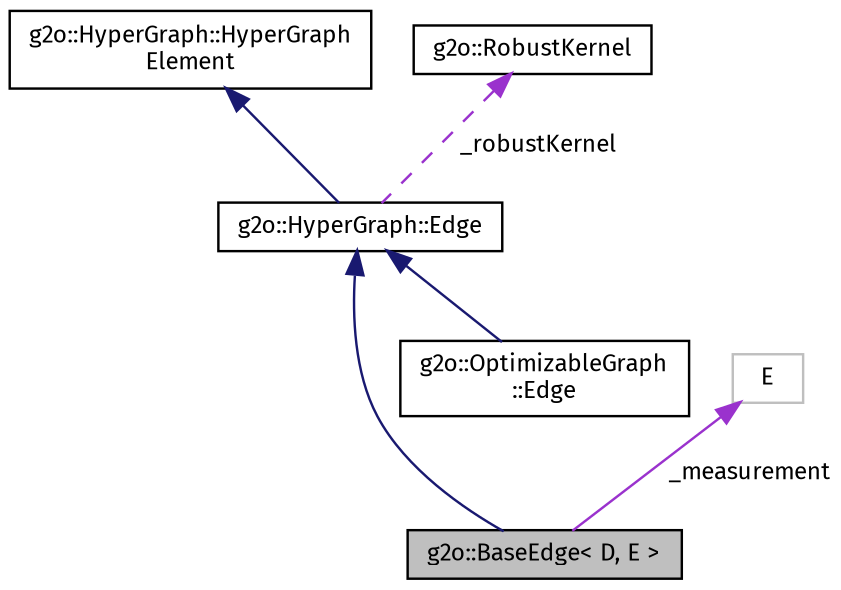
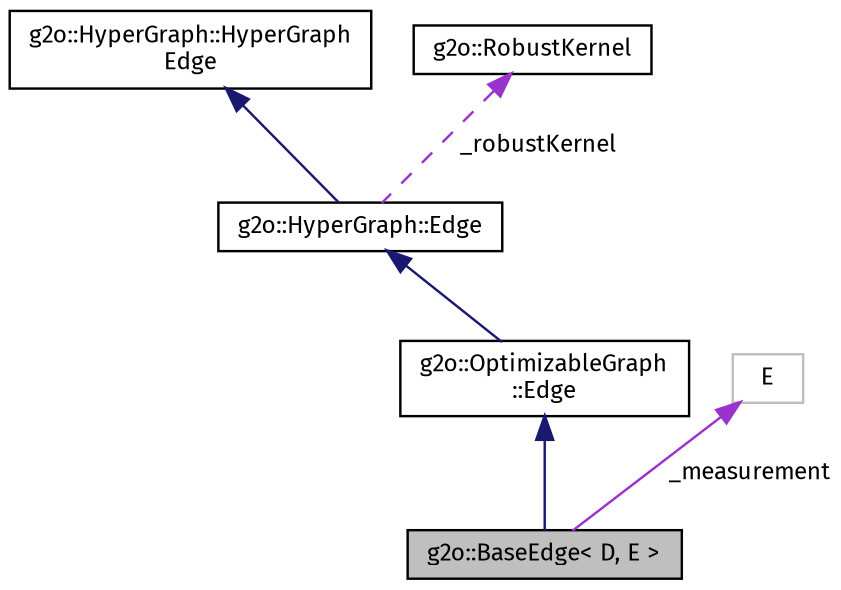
(190, 50) -> (190, 50)
(385, 429) -> (545, 485)
